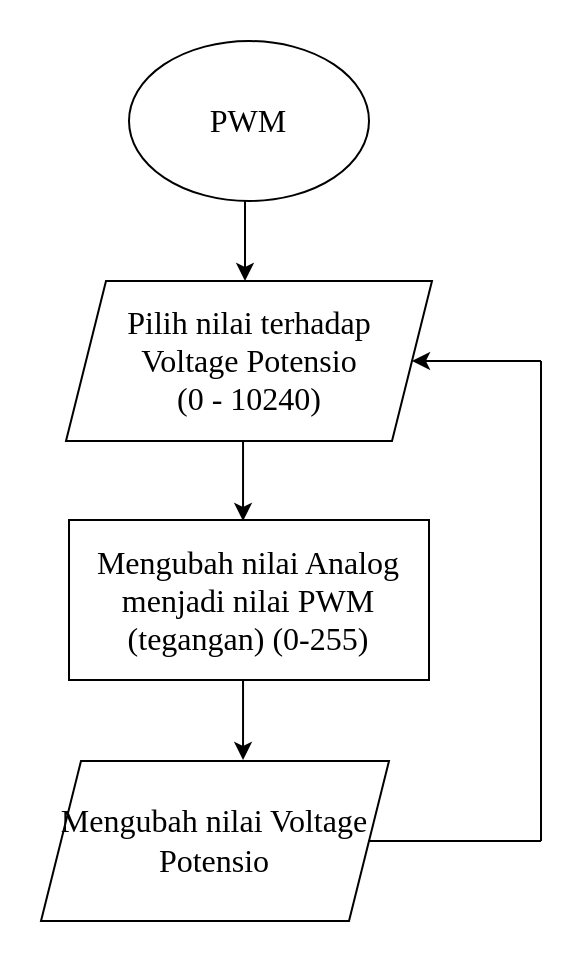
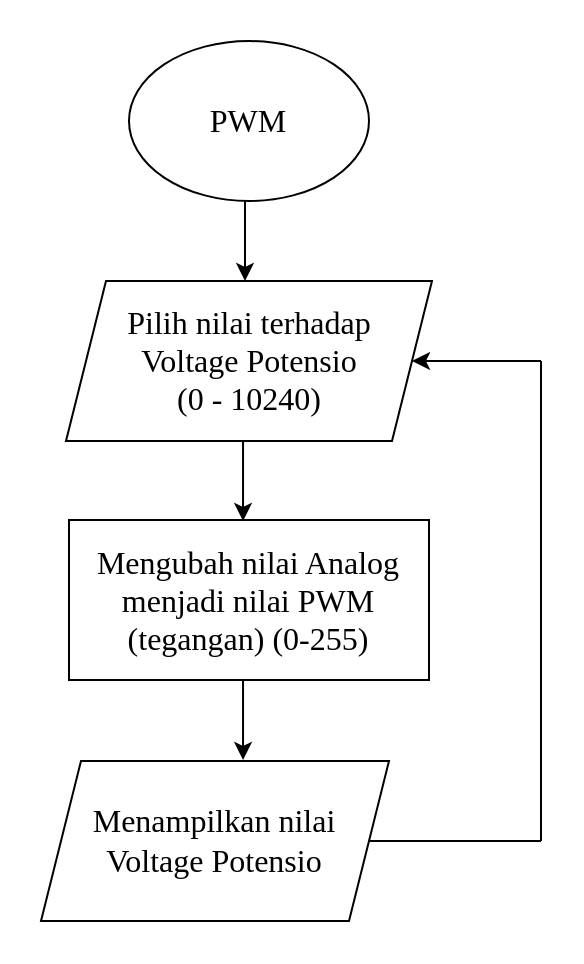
(215, 841) -> (215, 841)
